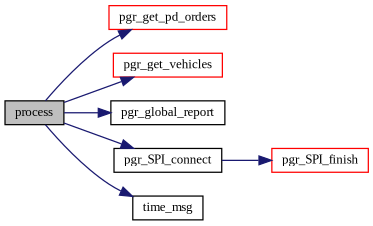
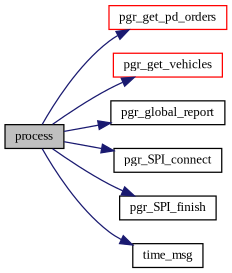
(240, 160) -> (87, 171)
(320, 160) -> (168, 208)
